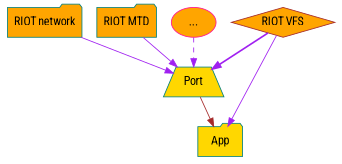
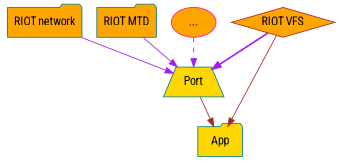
(254, 77) -> (254, 77)
